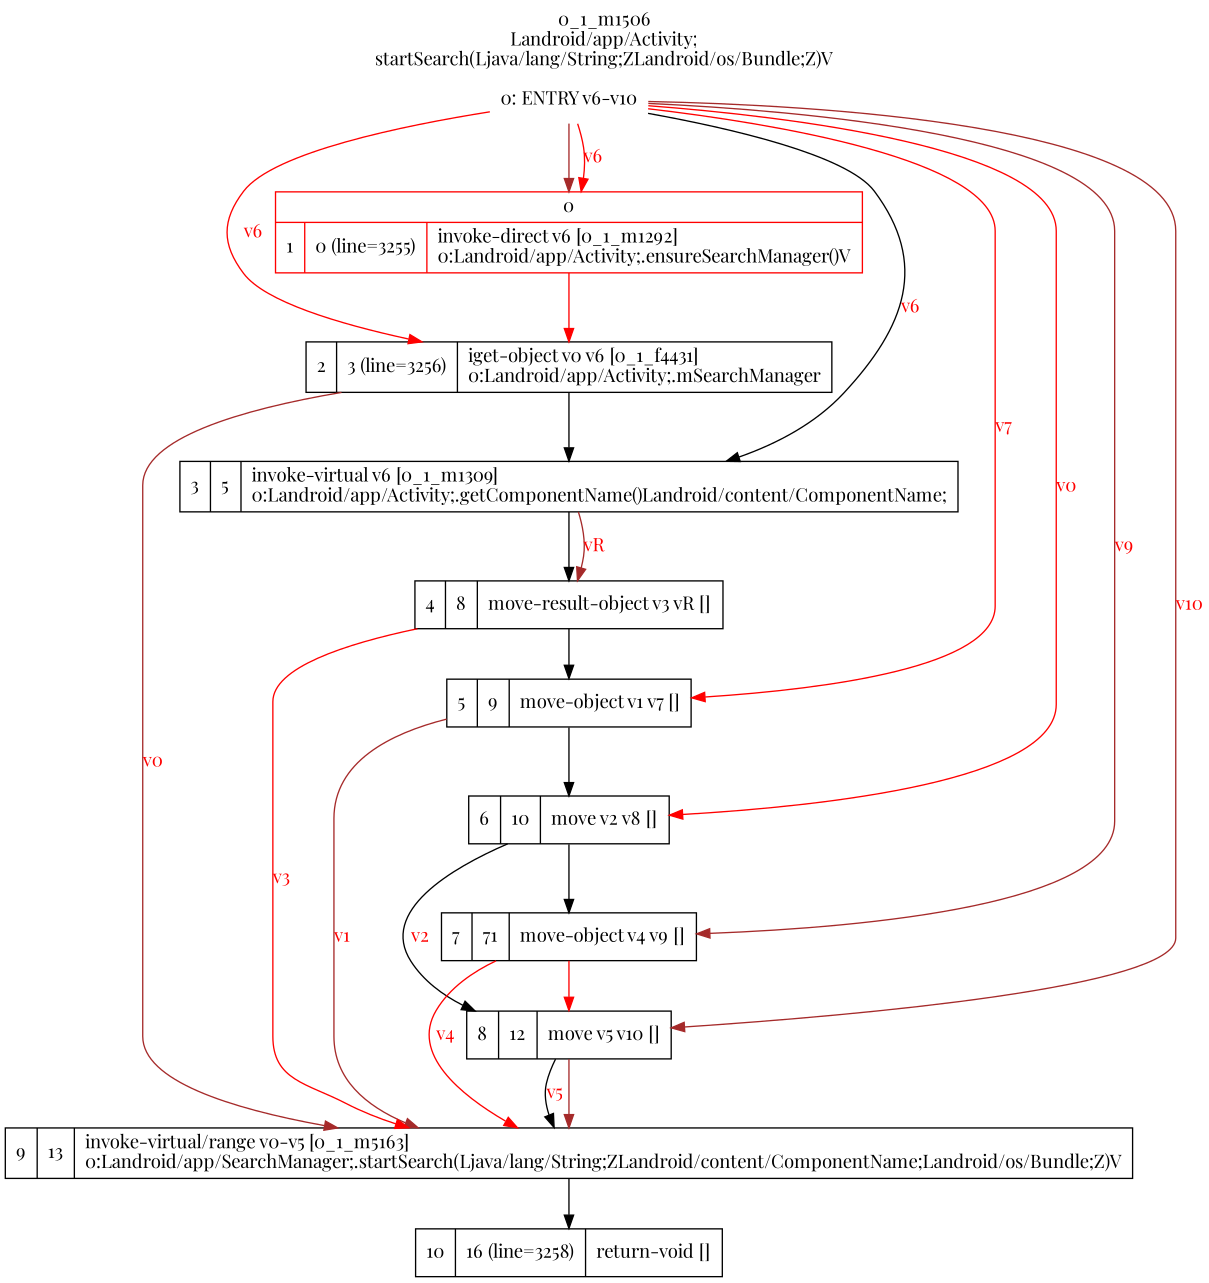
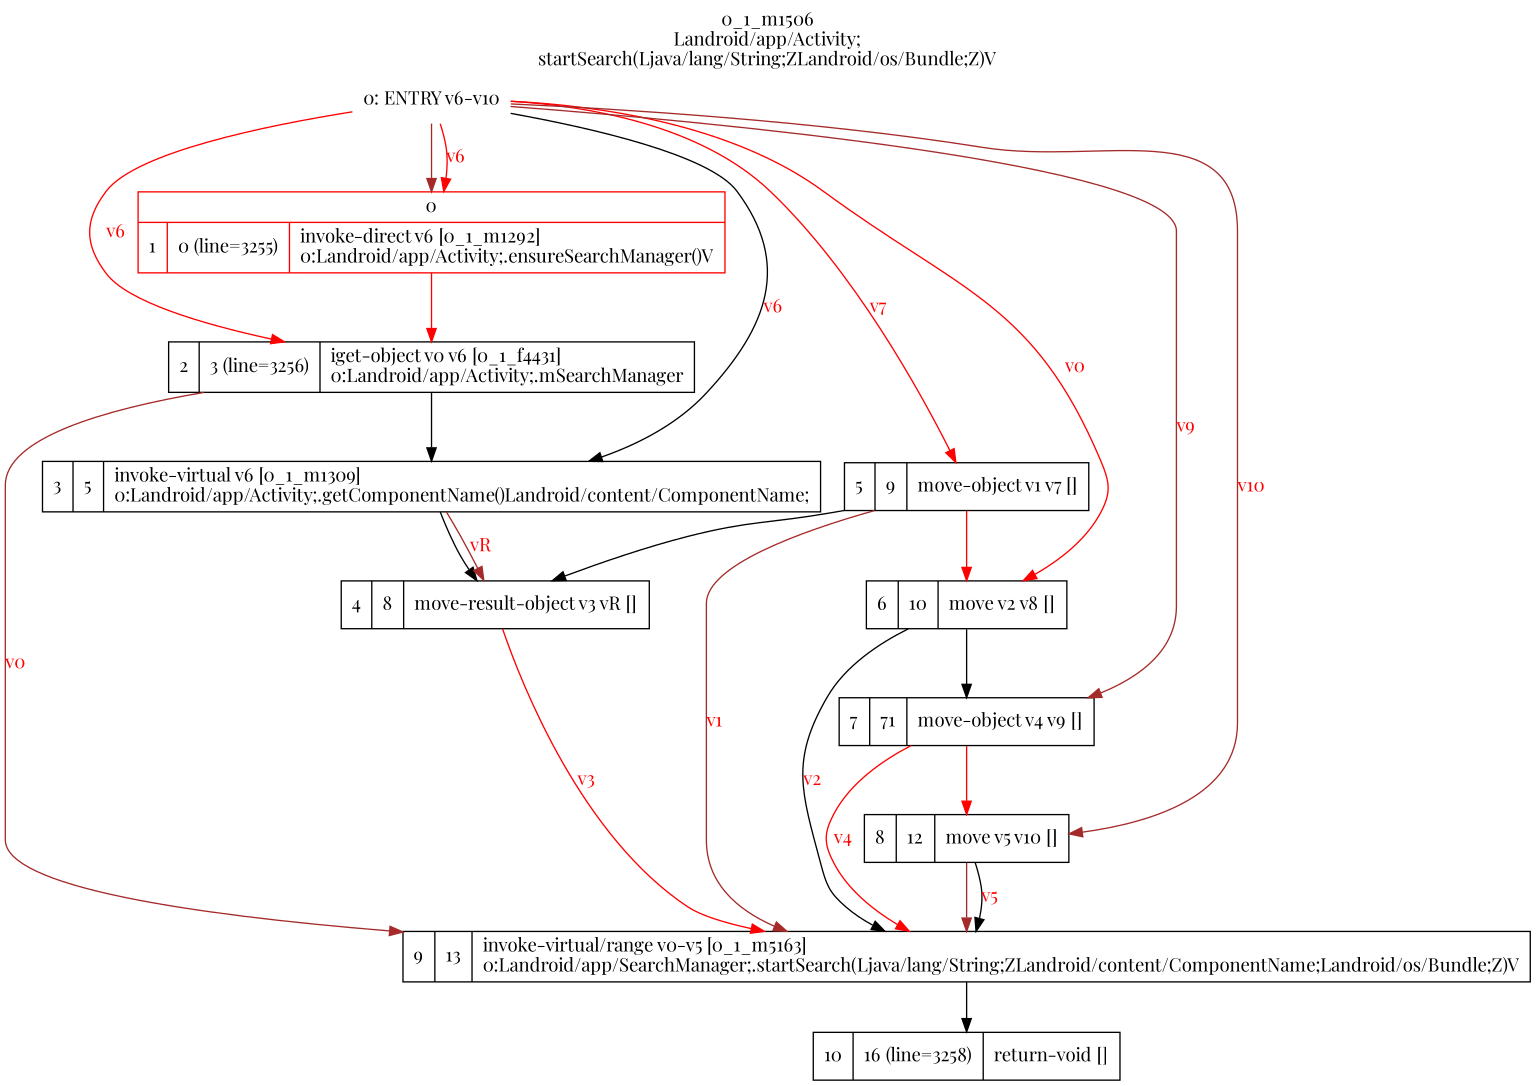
(569, 647) -> (702, 533)
(569, 755) -> (967, 539)
(411, 912) -> (803, 767)
